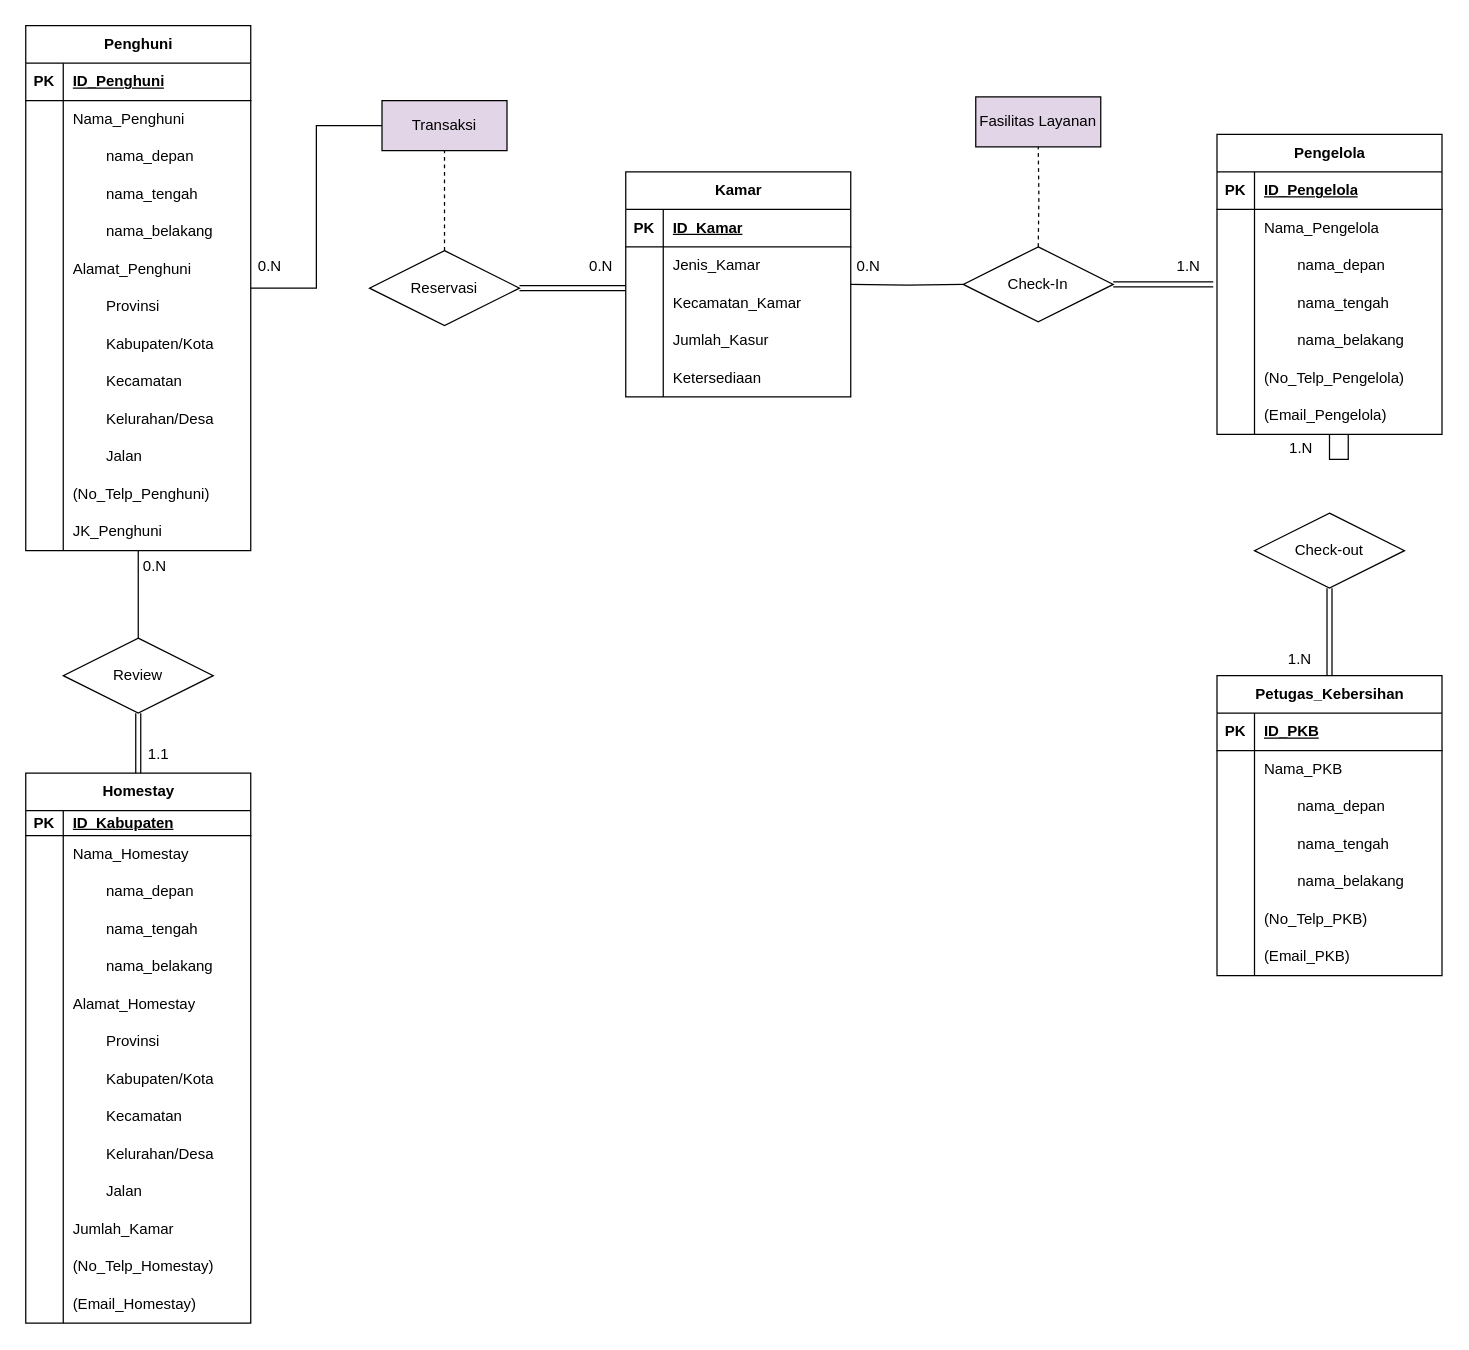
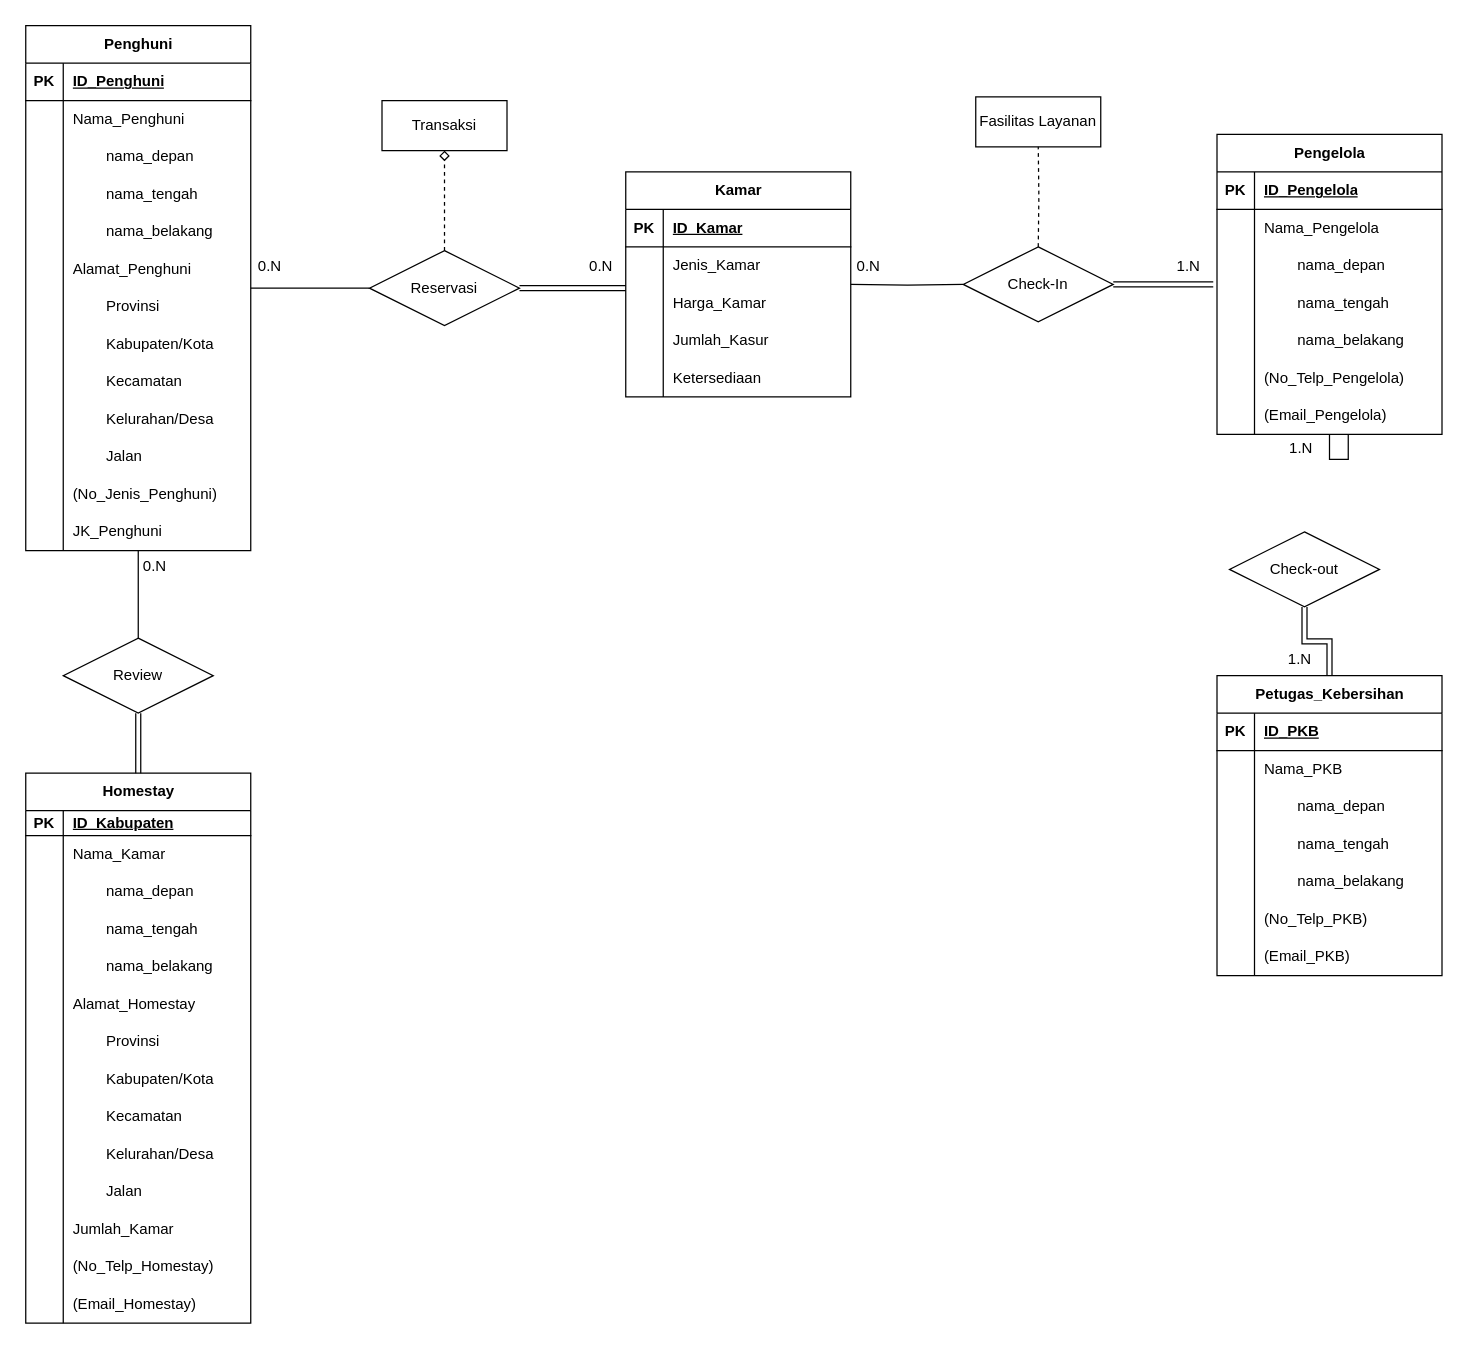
(1038, 122) -> (1038, 122)
(444, 126) -> (444, 126)
(444, 156) -> (444, 161)
(316, 176) -> (341, 288)
(736, 303) -> (719, 303)
(145, 494) -> (149, 494)
(1329, 551) -> (1304, 569)
(158, 754) -> none
(128, 854) -> (115, 854)
